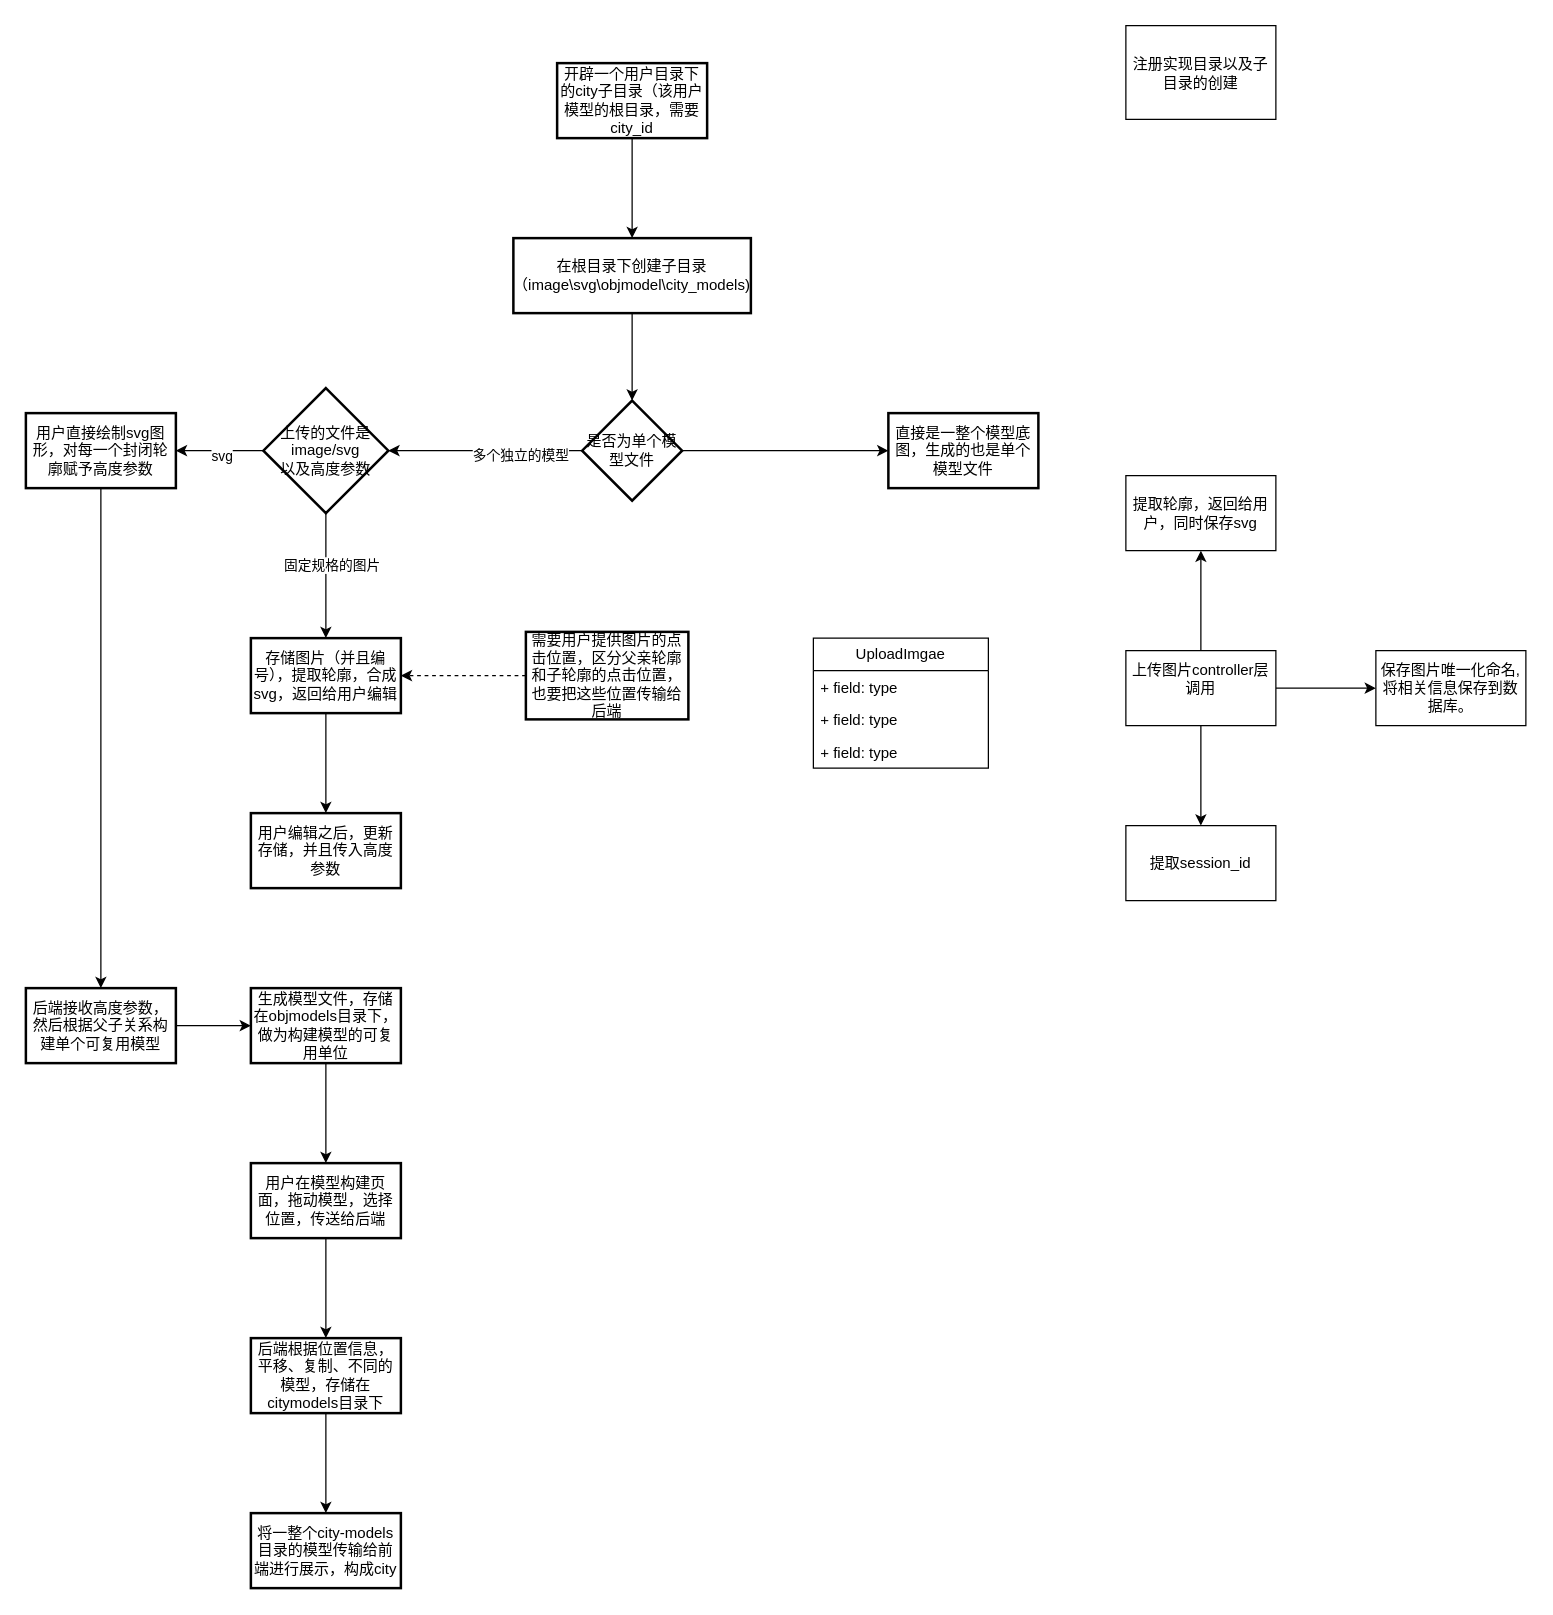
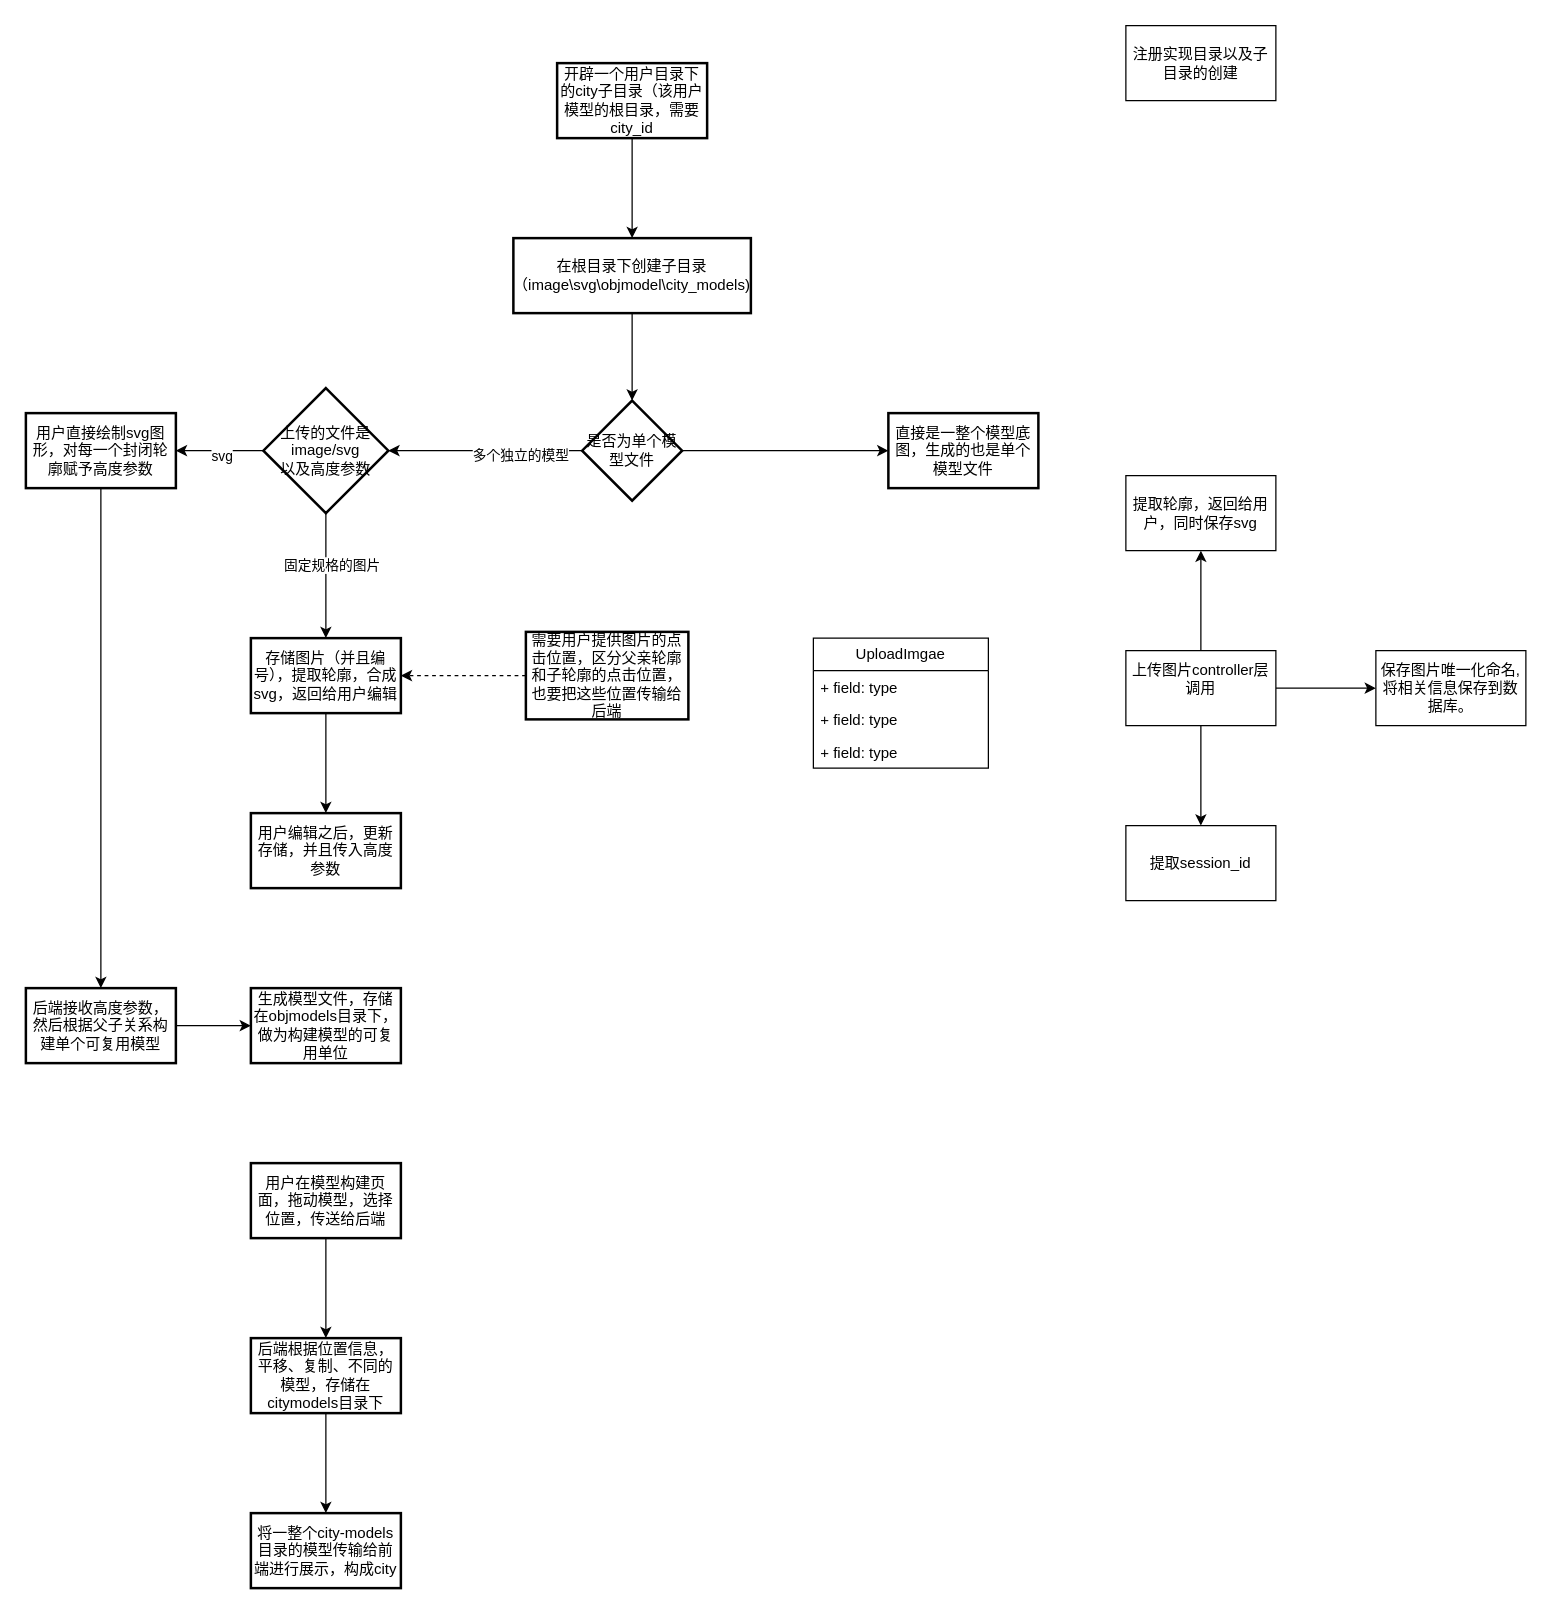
(1201, 73) -> (1201, 63)
(326, 1109) -> none
